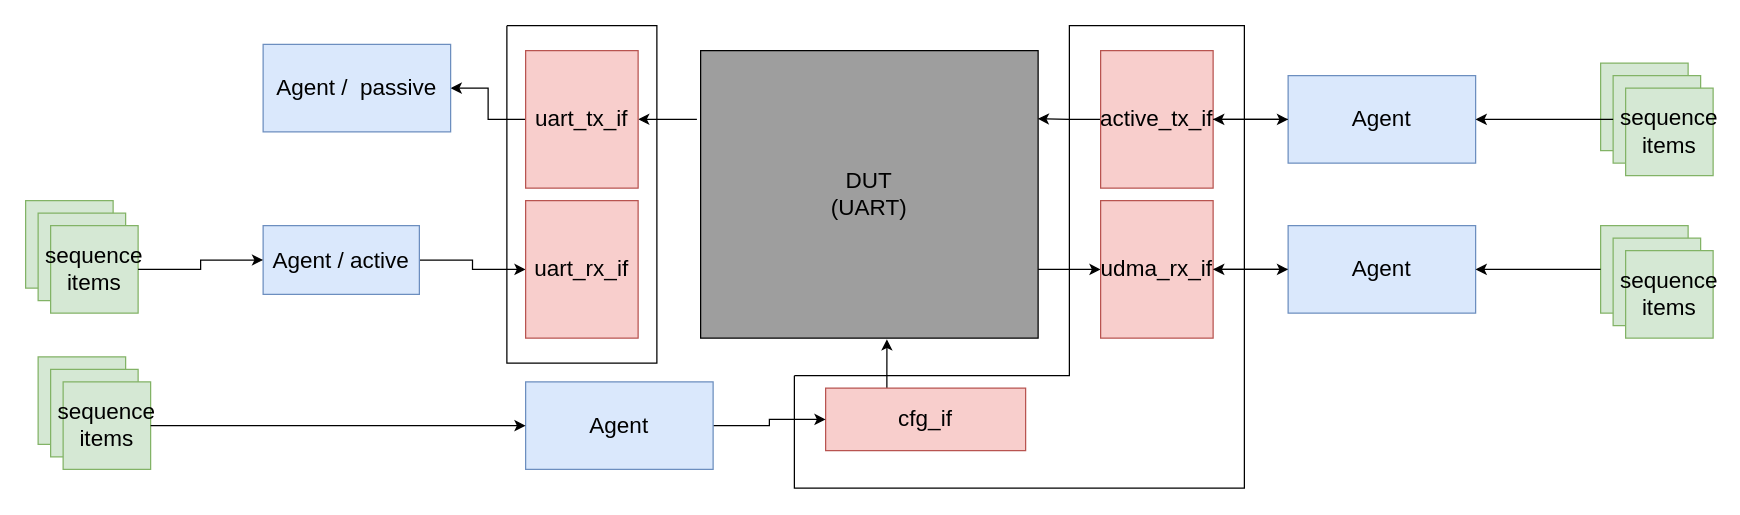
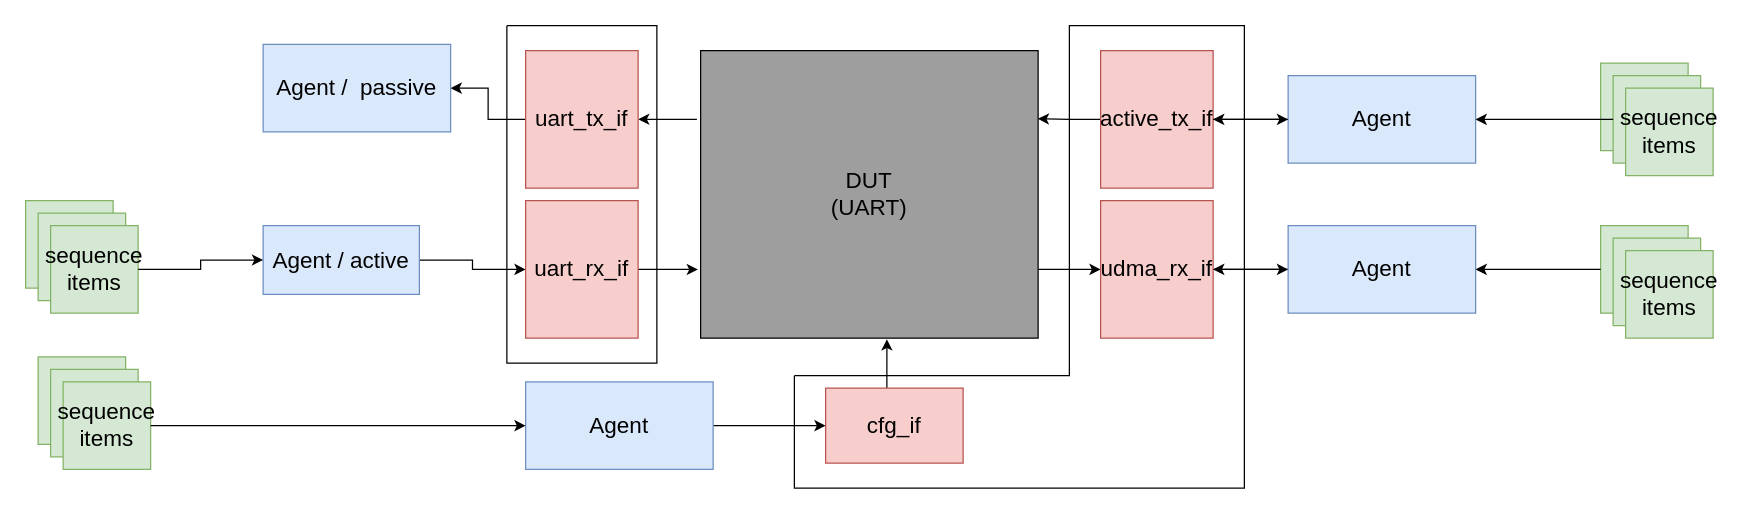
none -> (664, 269)
(926, 419) -> (894, 426)
